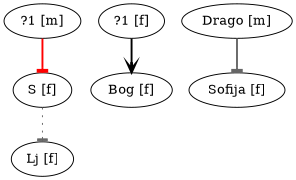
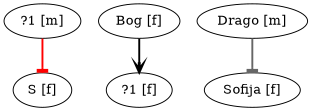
(132, 51) -> (139, 51)
(42, 159) -> none
